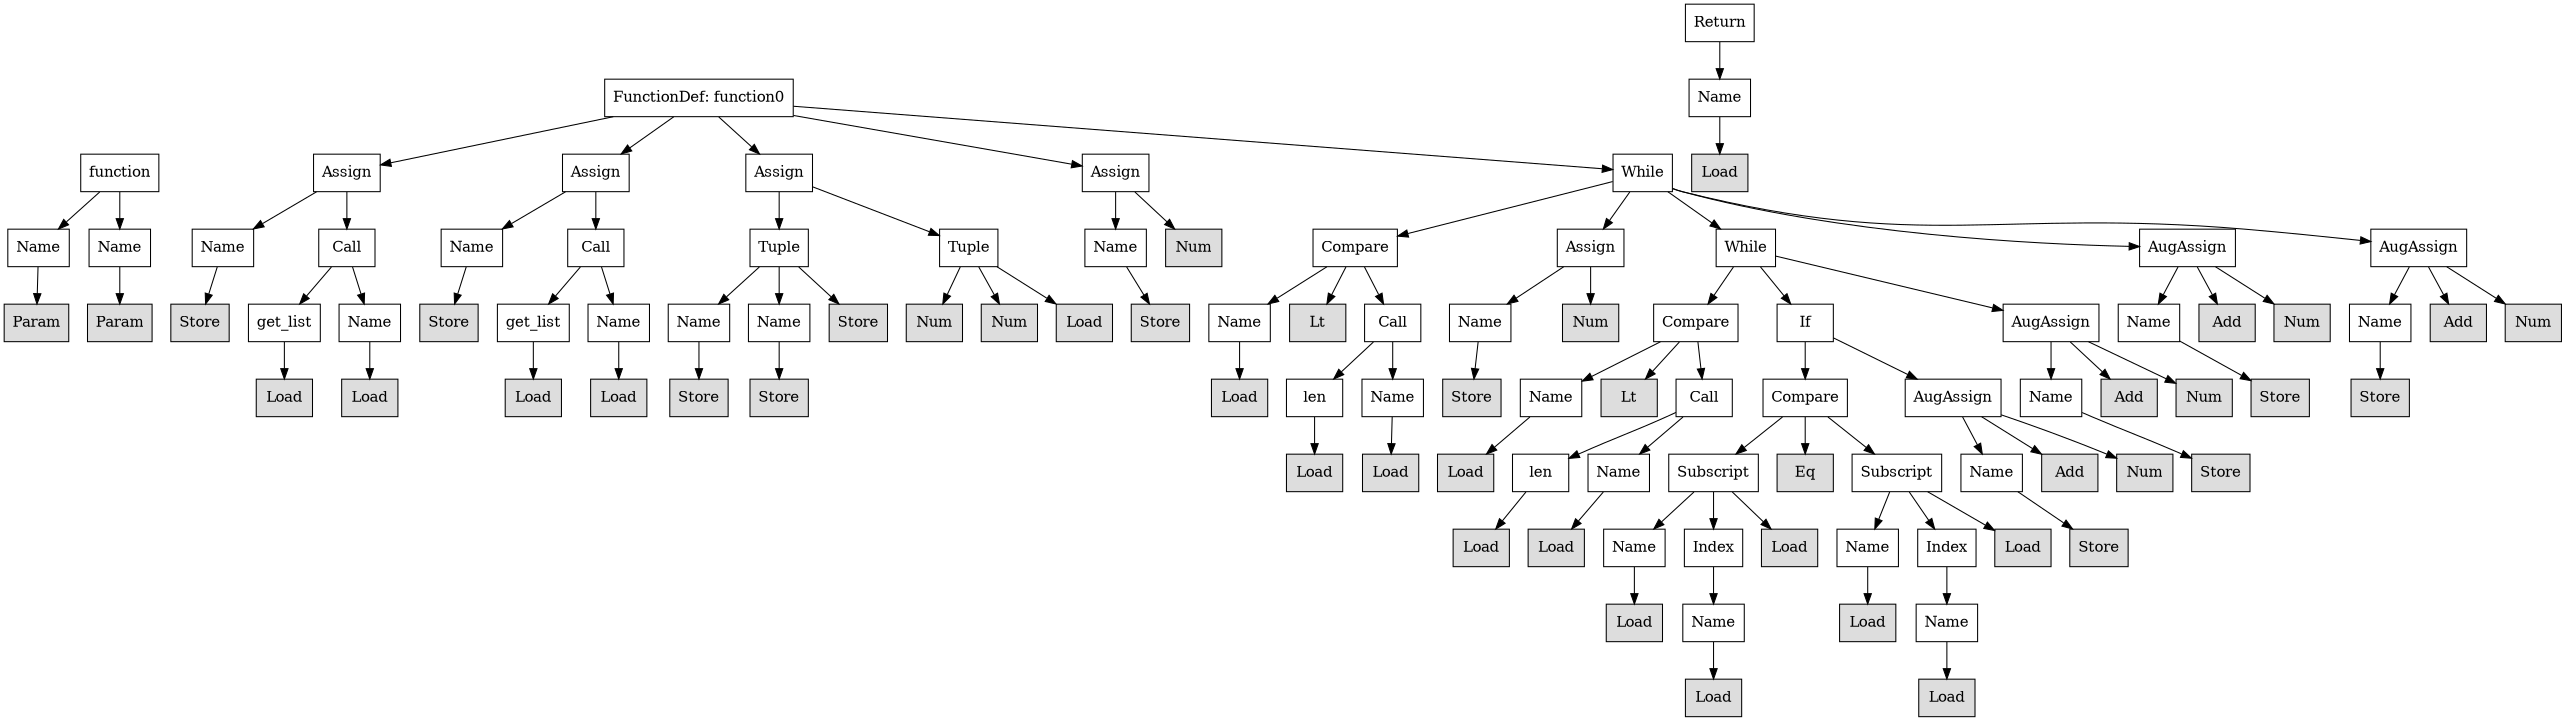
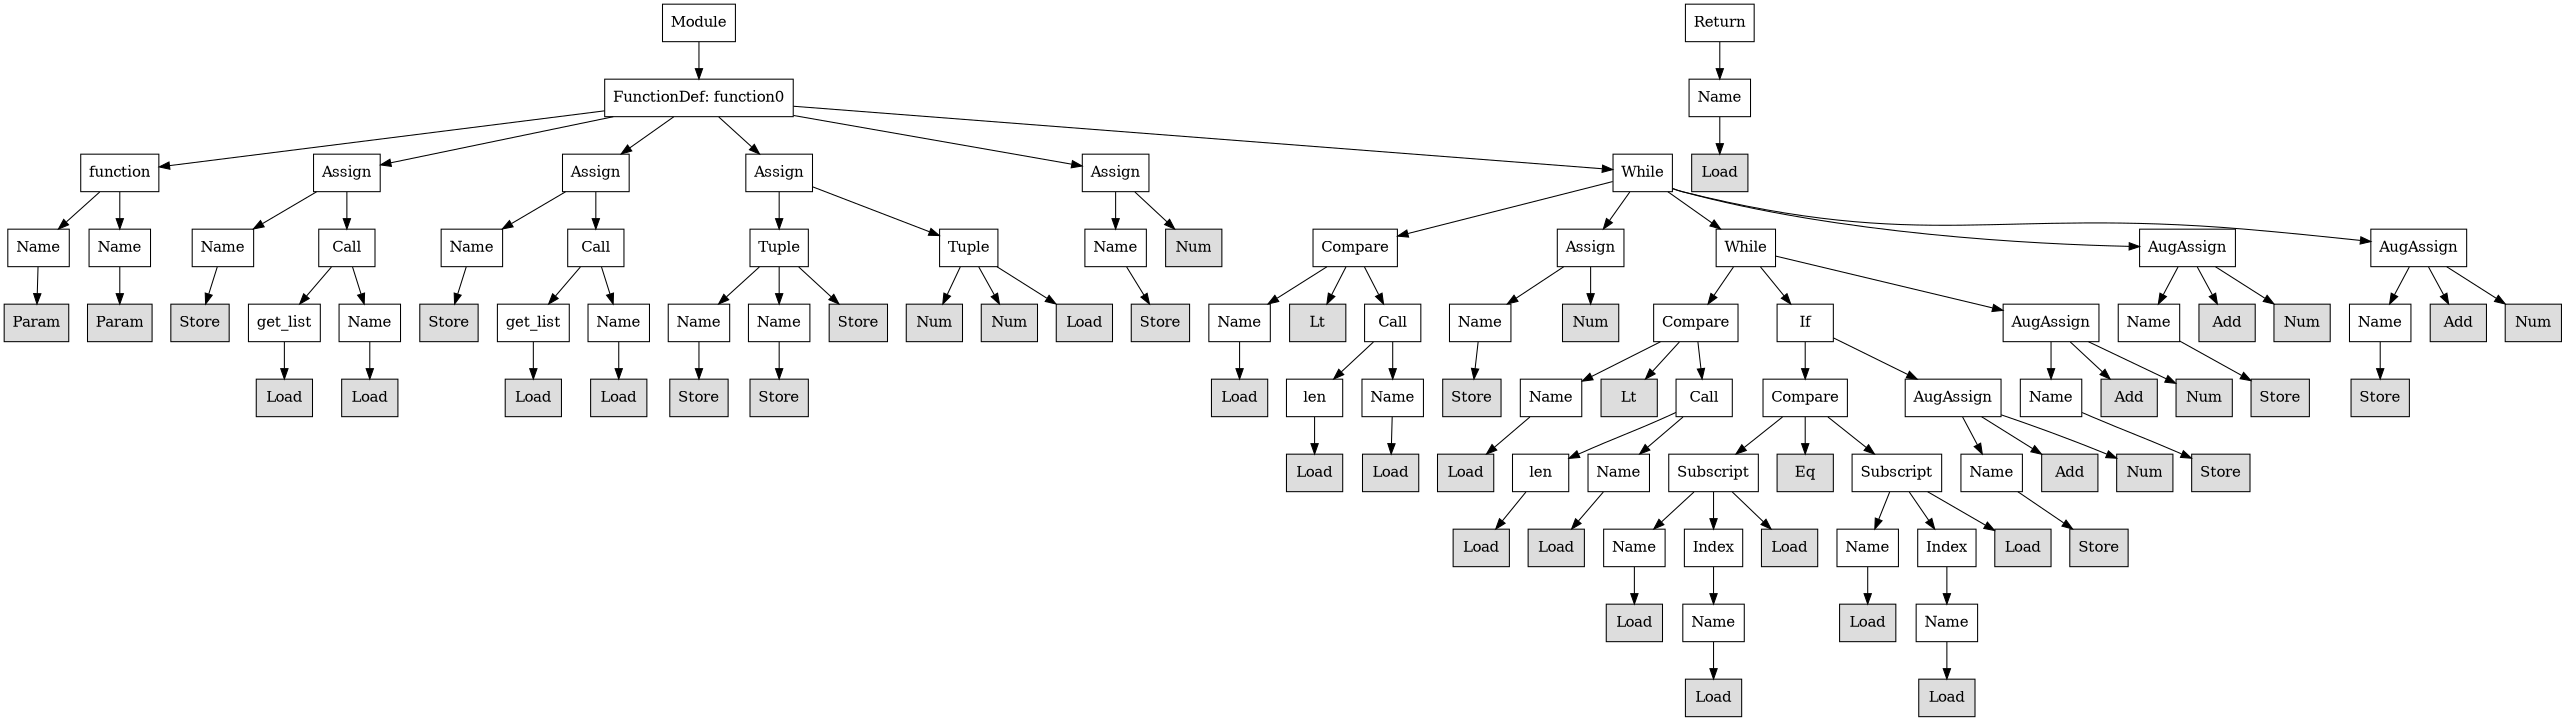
none -> (699, 23)
none -> (387, 138)
